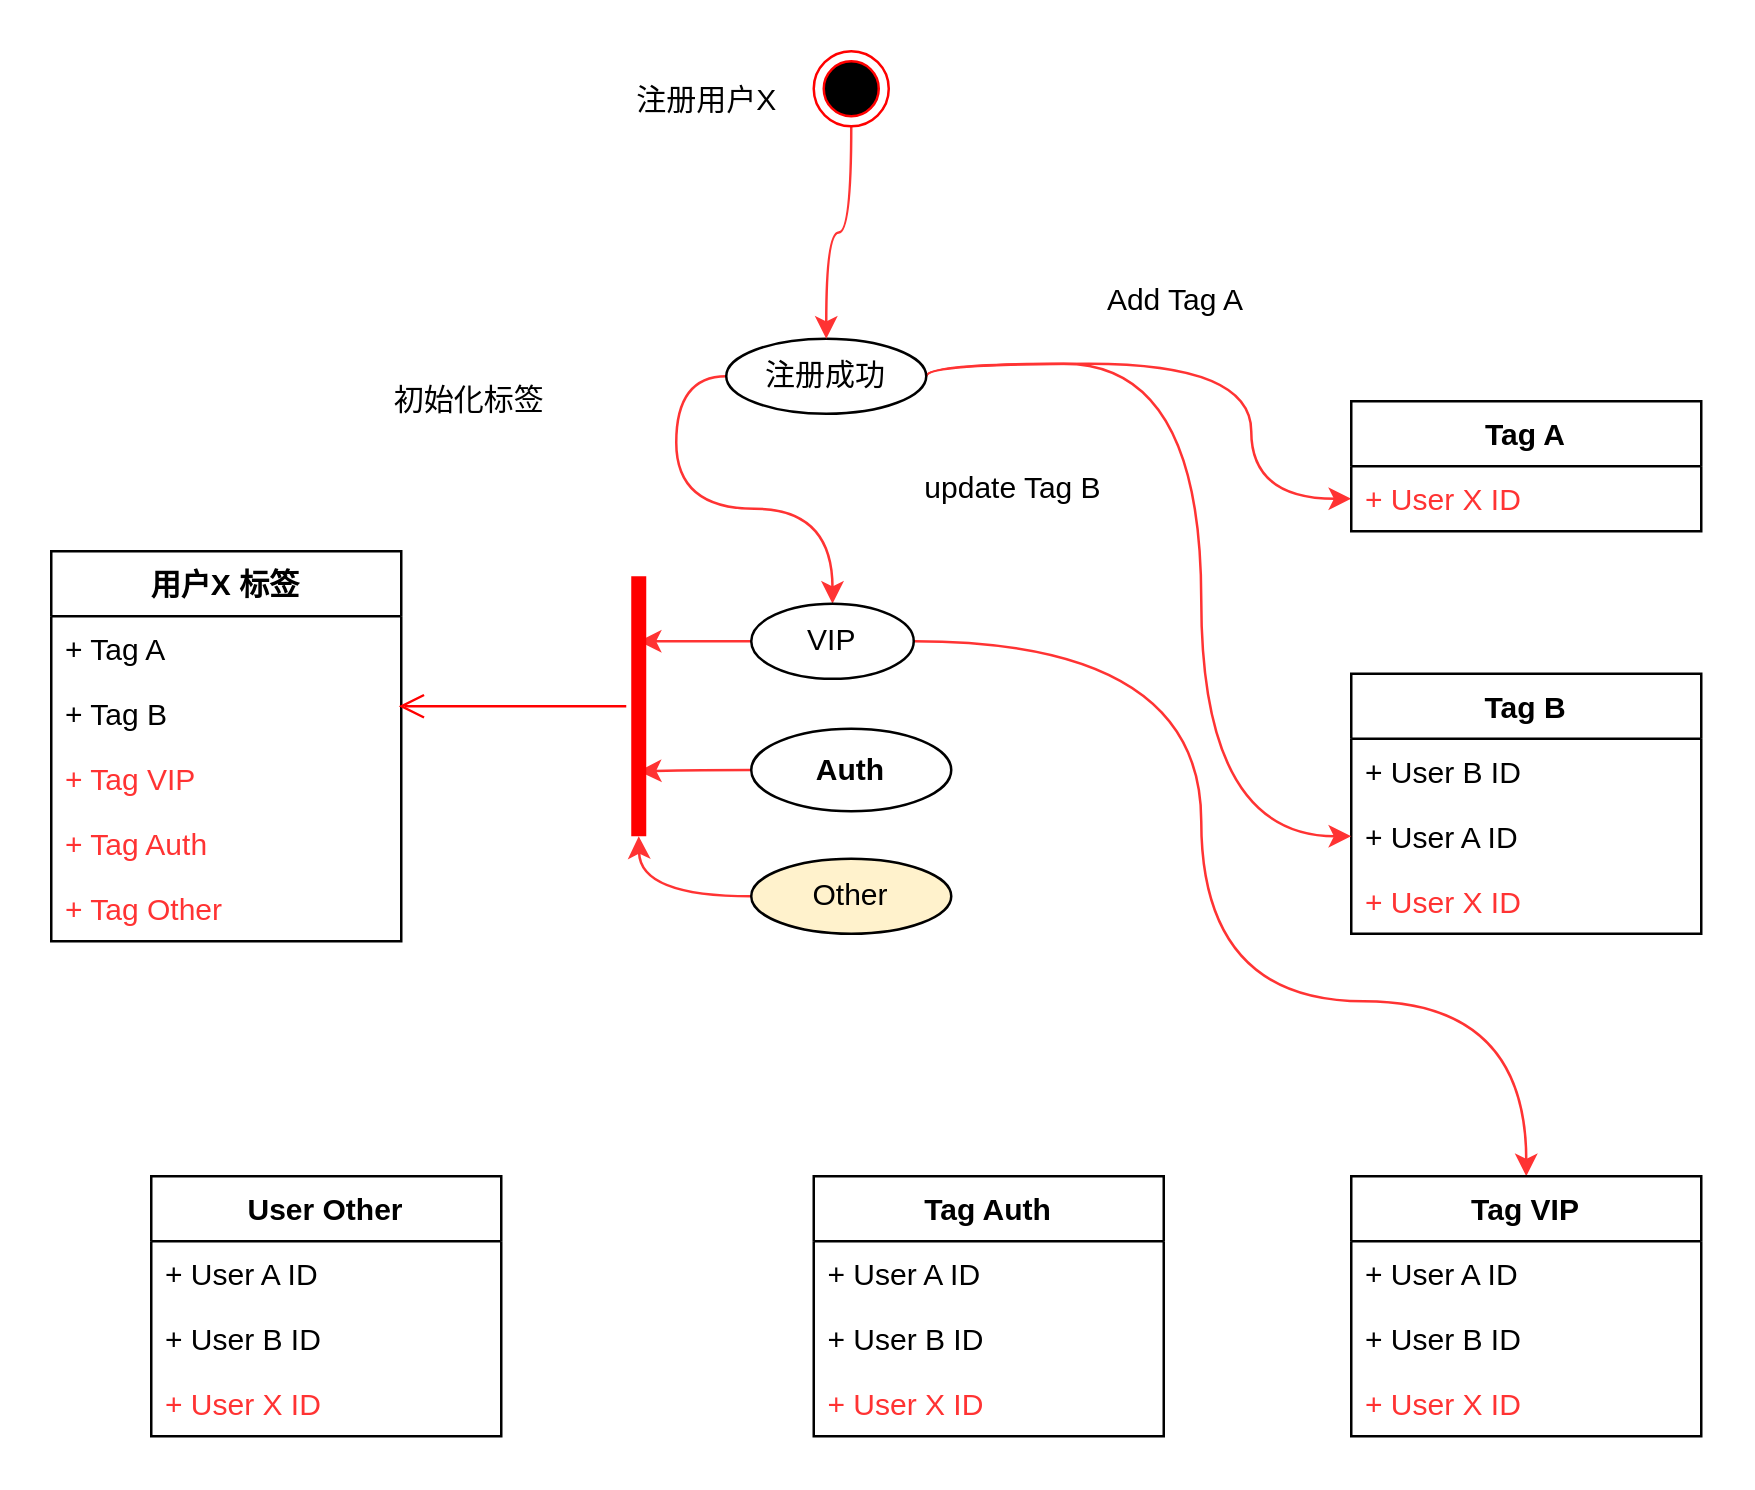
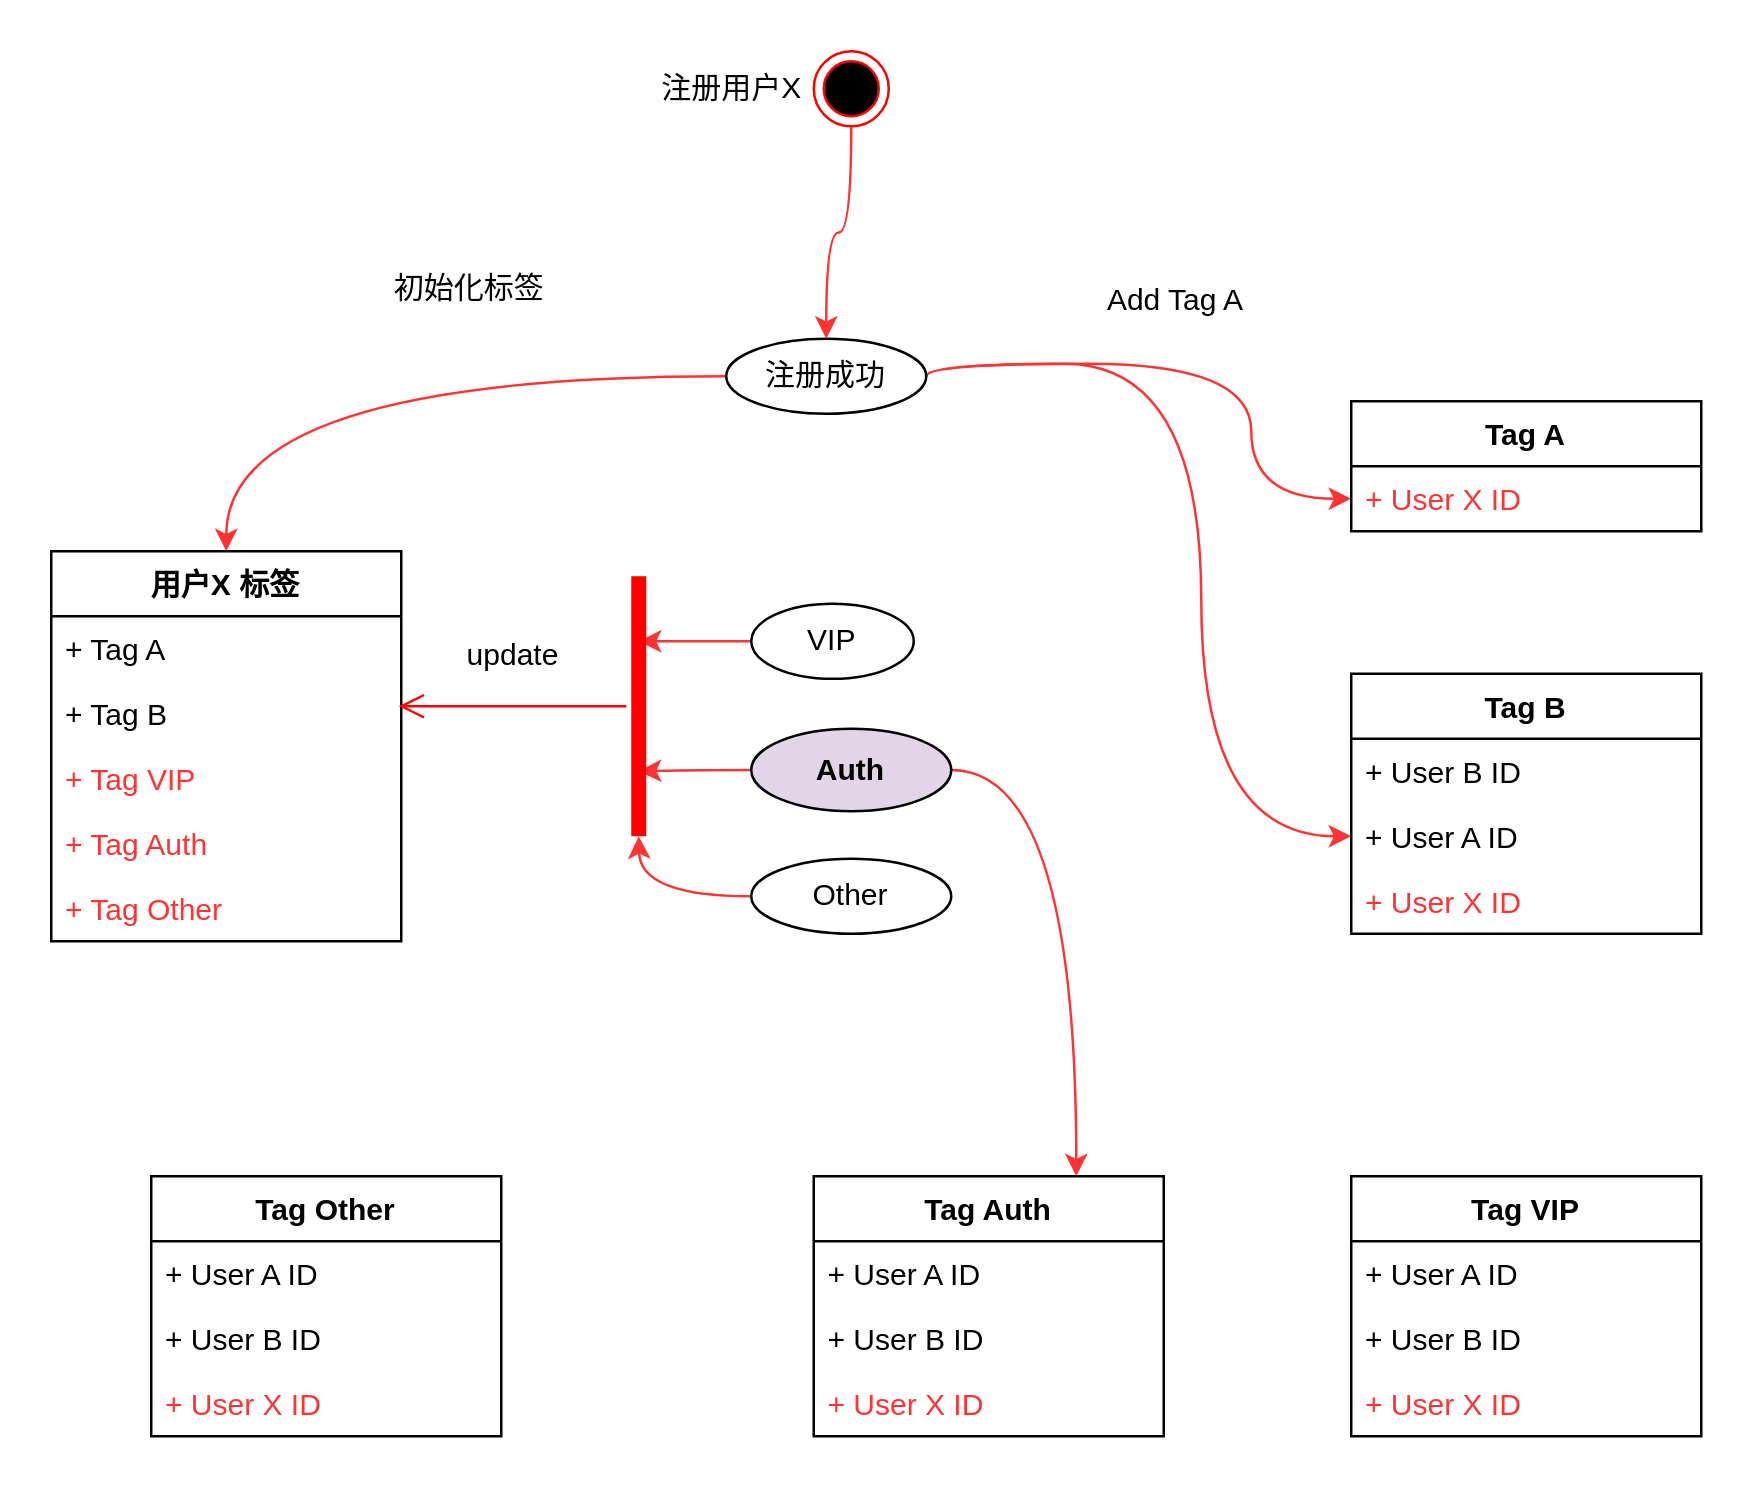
(708, 101) -> (733, 89)
(470, 401) -> (470, 289)
(1014, 489) -> none
(716, 503) -> (443, 395)
none -> (514, 656)
(851, 770) -> (851, 770)
(851, 896) -> (851, 896)
(1211, 897) -> none
none -> (1062, 941)
(325, 1210) -> (325, 1210)
